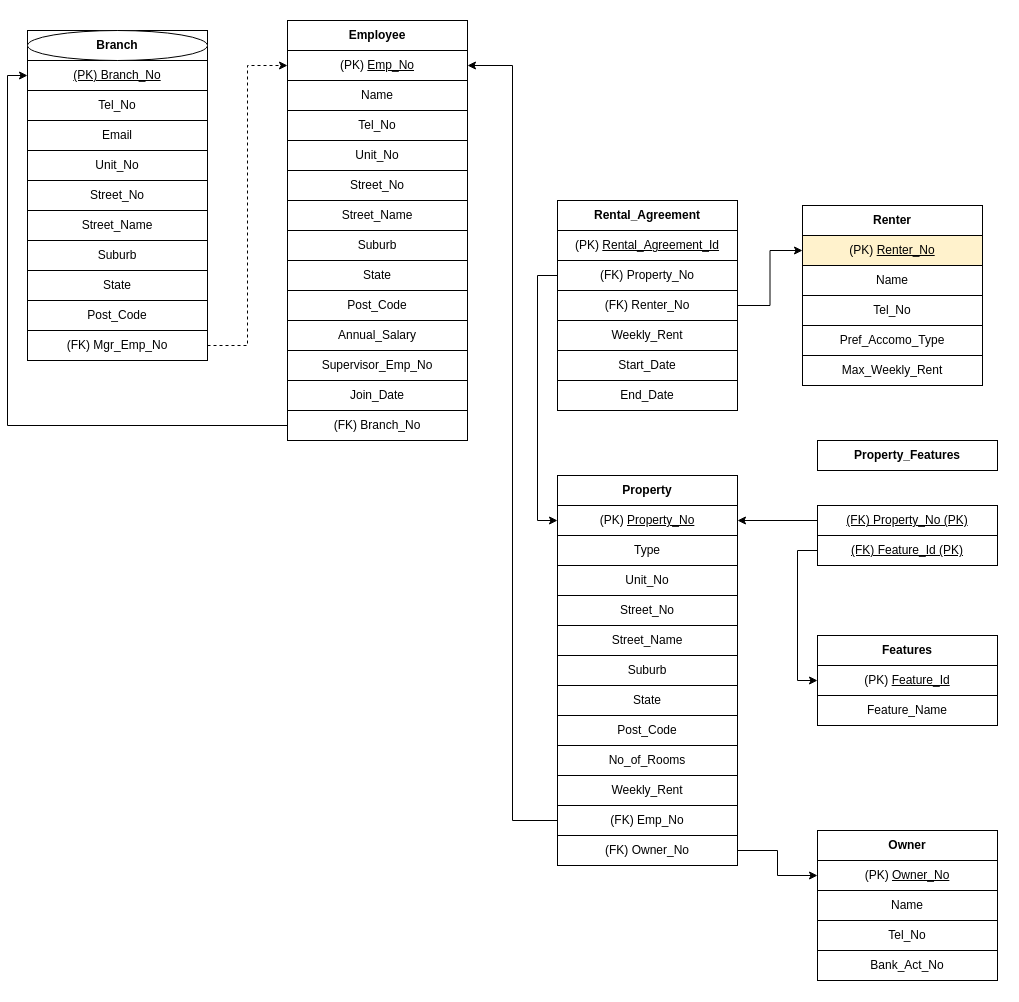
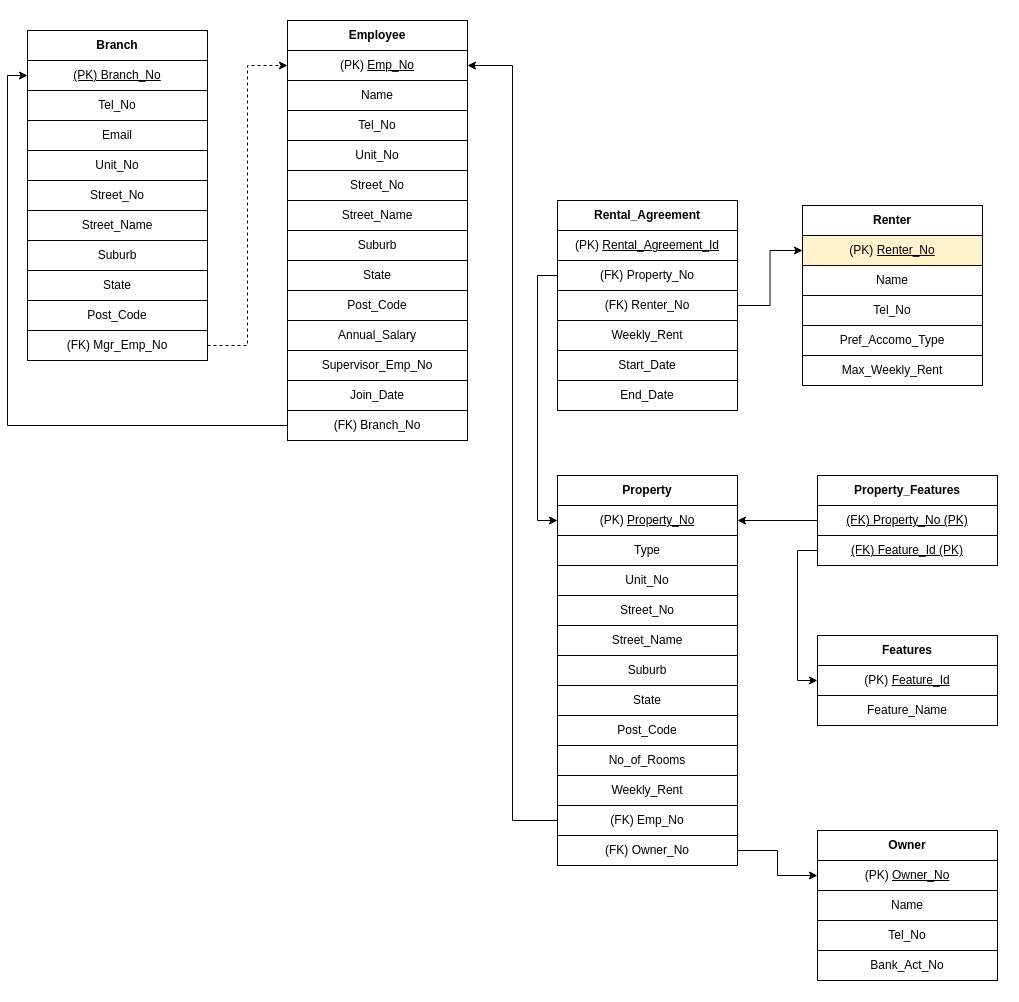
(118, 46) -> (118, 46)
(908, 456) -> (908, 491)
